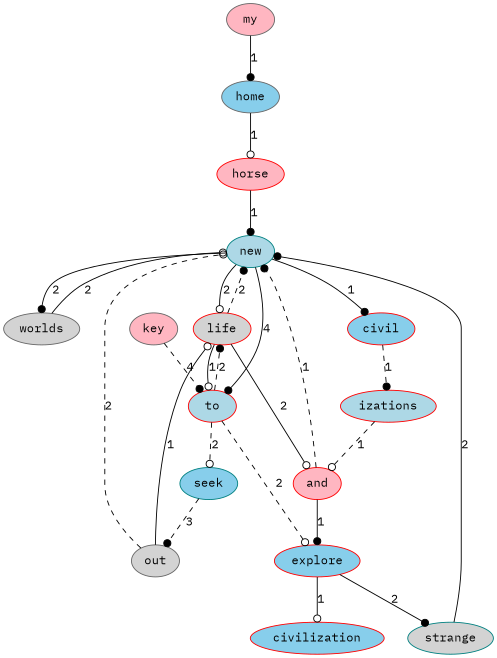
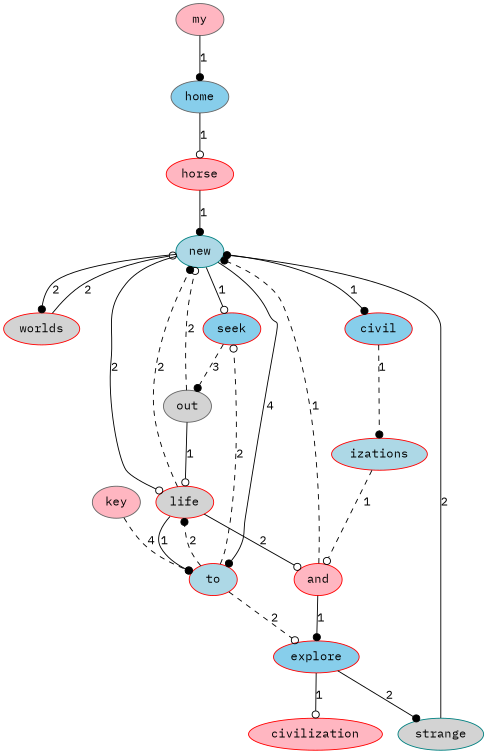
none -> (215, 287)
(42, 329) -> (42, 329)
(209, 484) -> (232, 329)
(317, 638) -> (315, 734)
